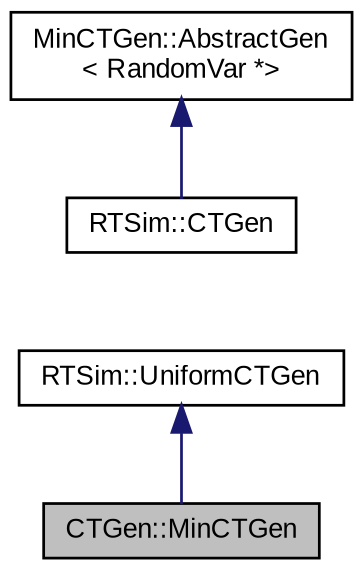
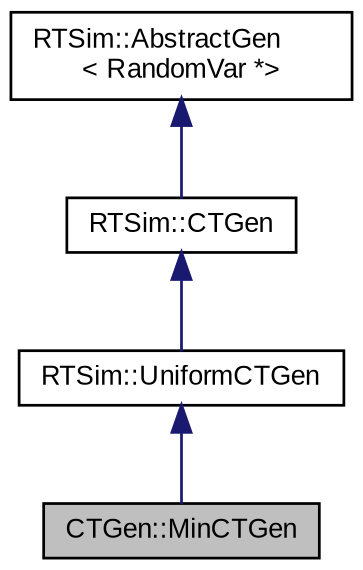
(181, 56) -> (181, 56)
none -> (181, 316)
